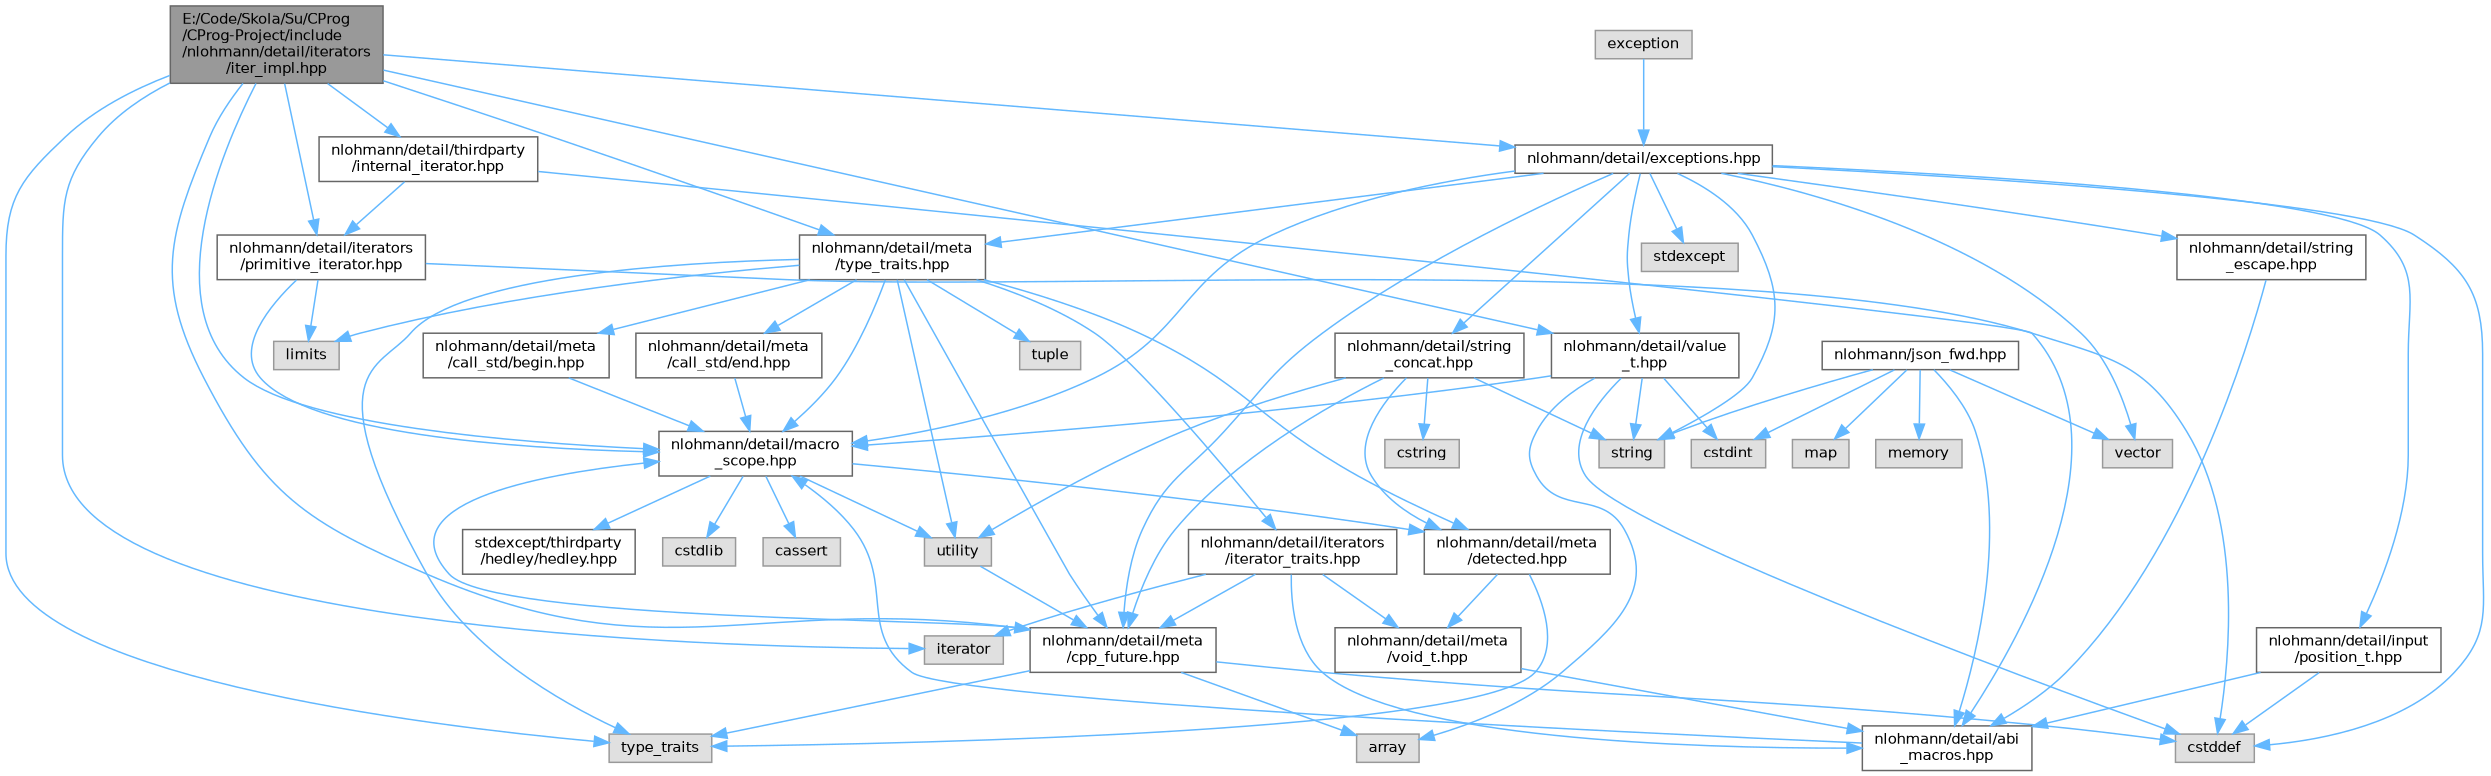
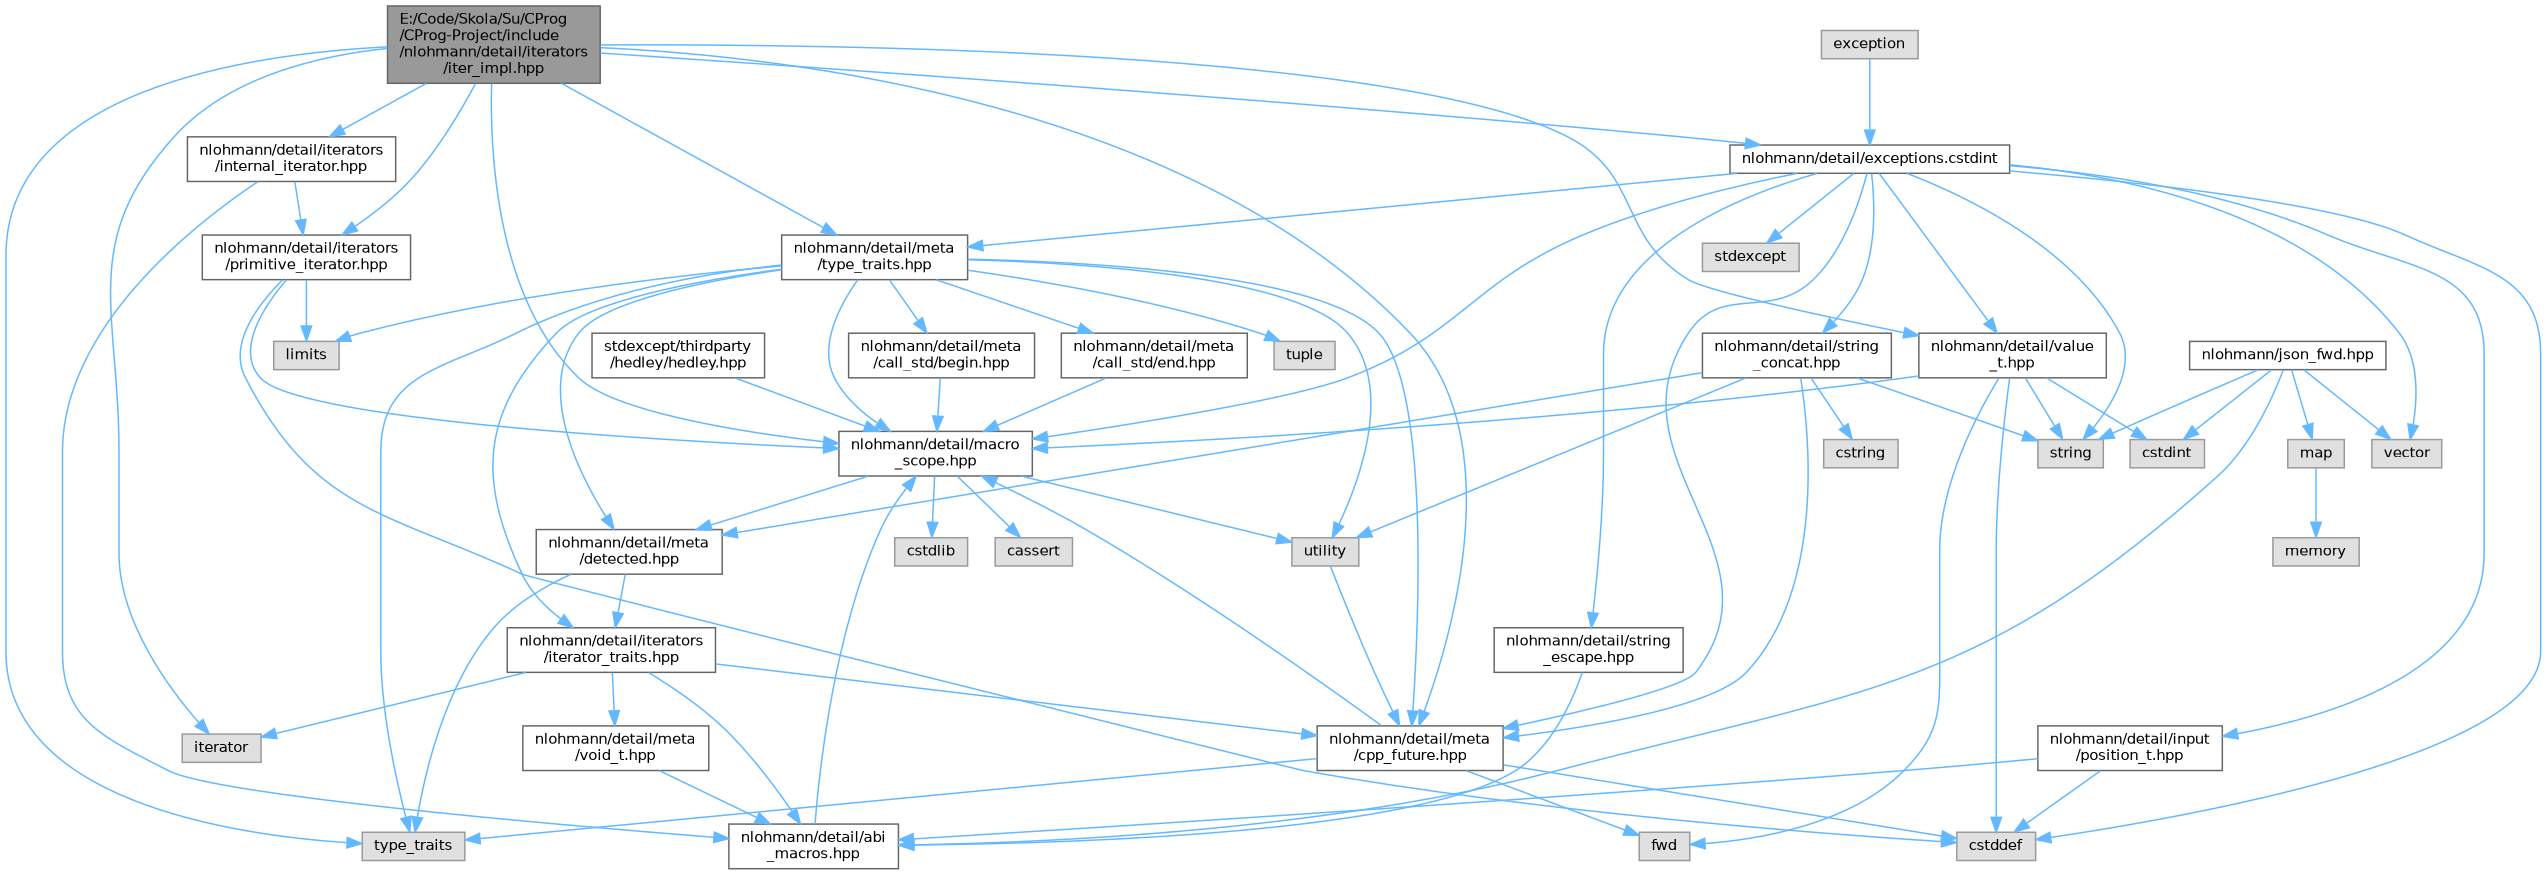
(428, 159) -> (292, 159)
(1644, 159) -> (1870, 159)
(1920, 397) -> (2316, 495)
(659, 500) -> (800, 402)
(1478, 595) -> (622, 591)
(1388, 748) -> (1665, 846)
